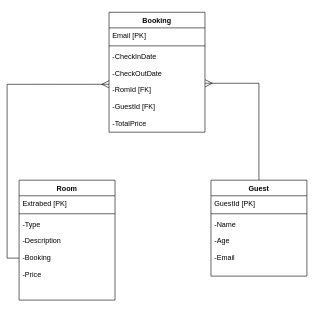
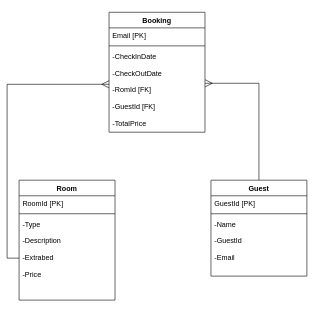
(47, 204) -> (43, 204)
(32, 224) -> (32, 224)
(224, 224) -> (224, 224)
